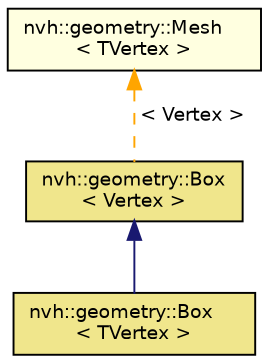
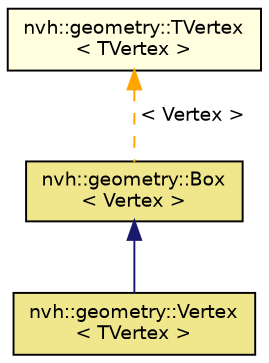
(134, 40) -> (134, 40)
(134, 324) -> (134, 324)
